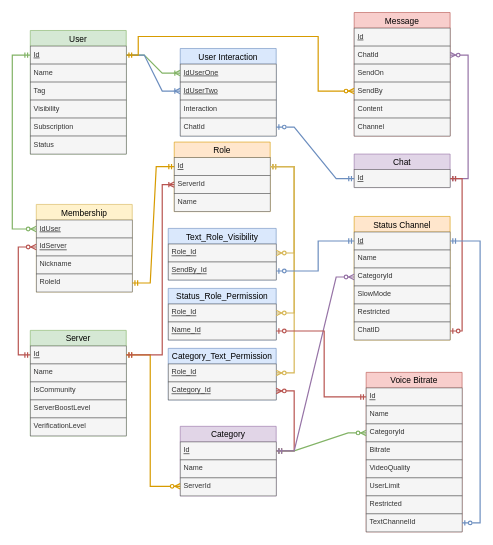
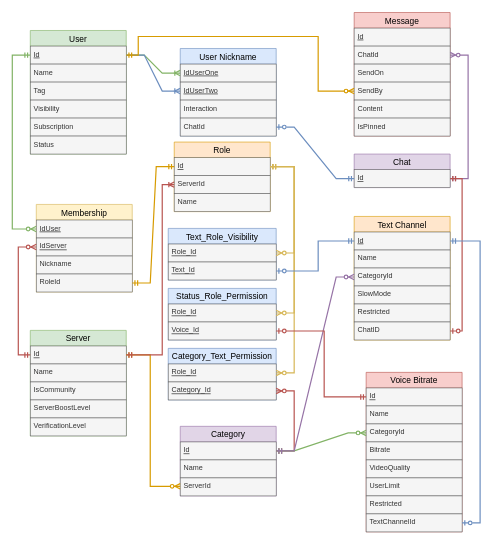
(228, 57) -> (228, 57)
(371, 126) -> (373, 126)
(402, 225) -> (402, 225)
(190, 270) -> (186, 270)
(186, 330) -> (187, 330)
